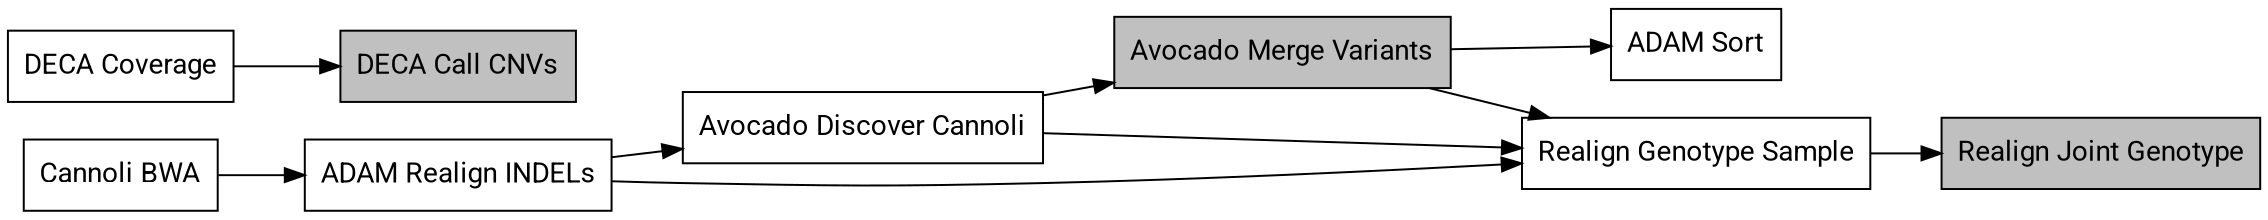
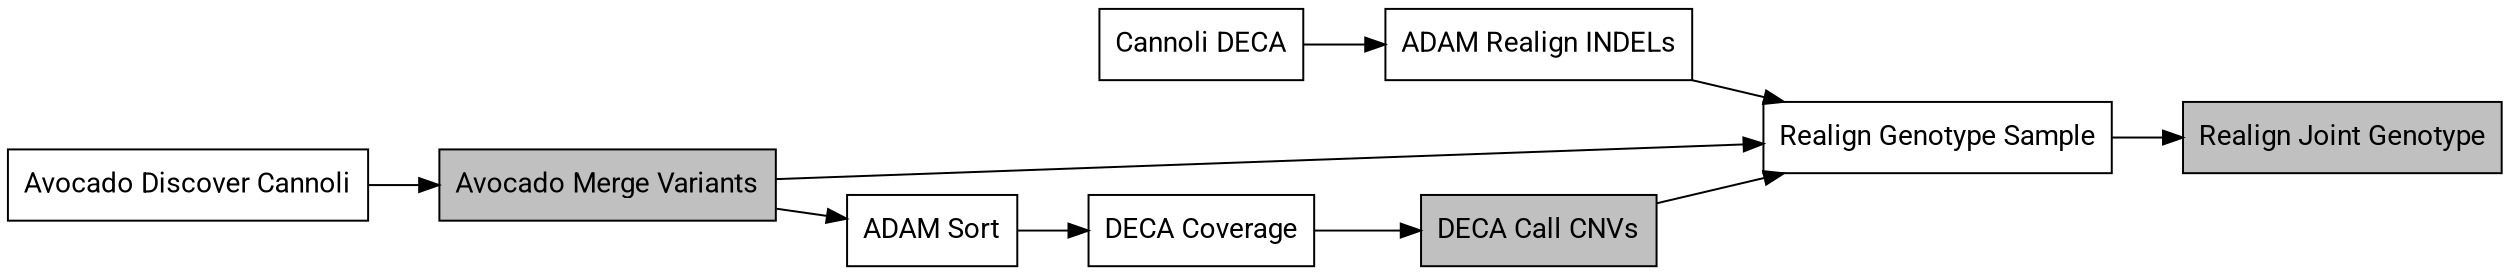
(1272, 140) -> (1710, 191)
(637, 154) -> none
(121, 175) -> (1201, 45)
none -> (1043, 231)
